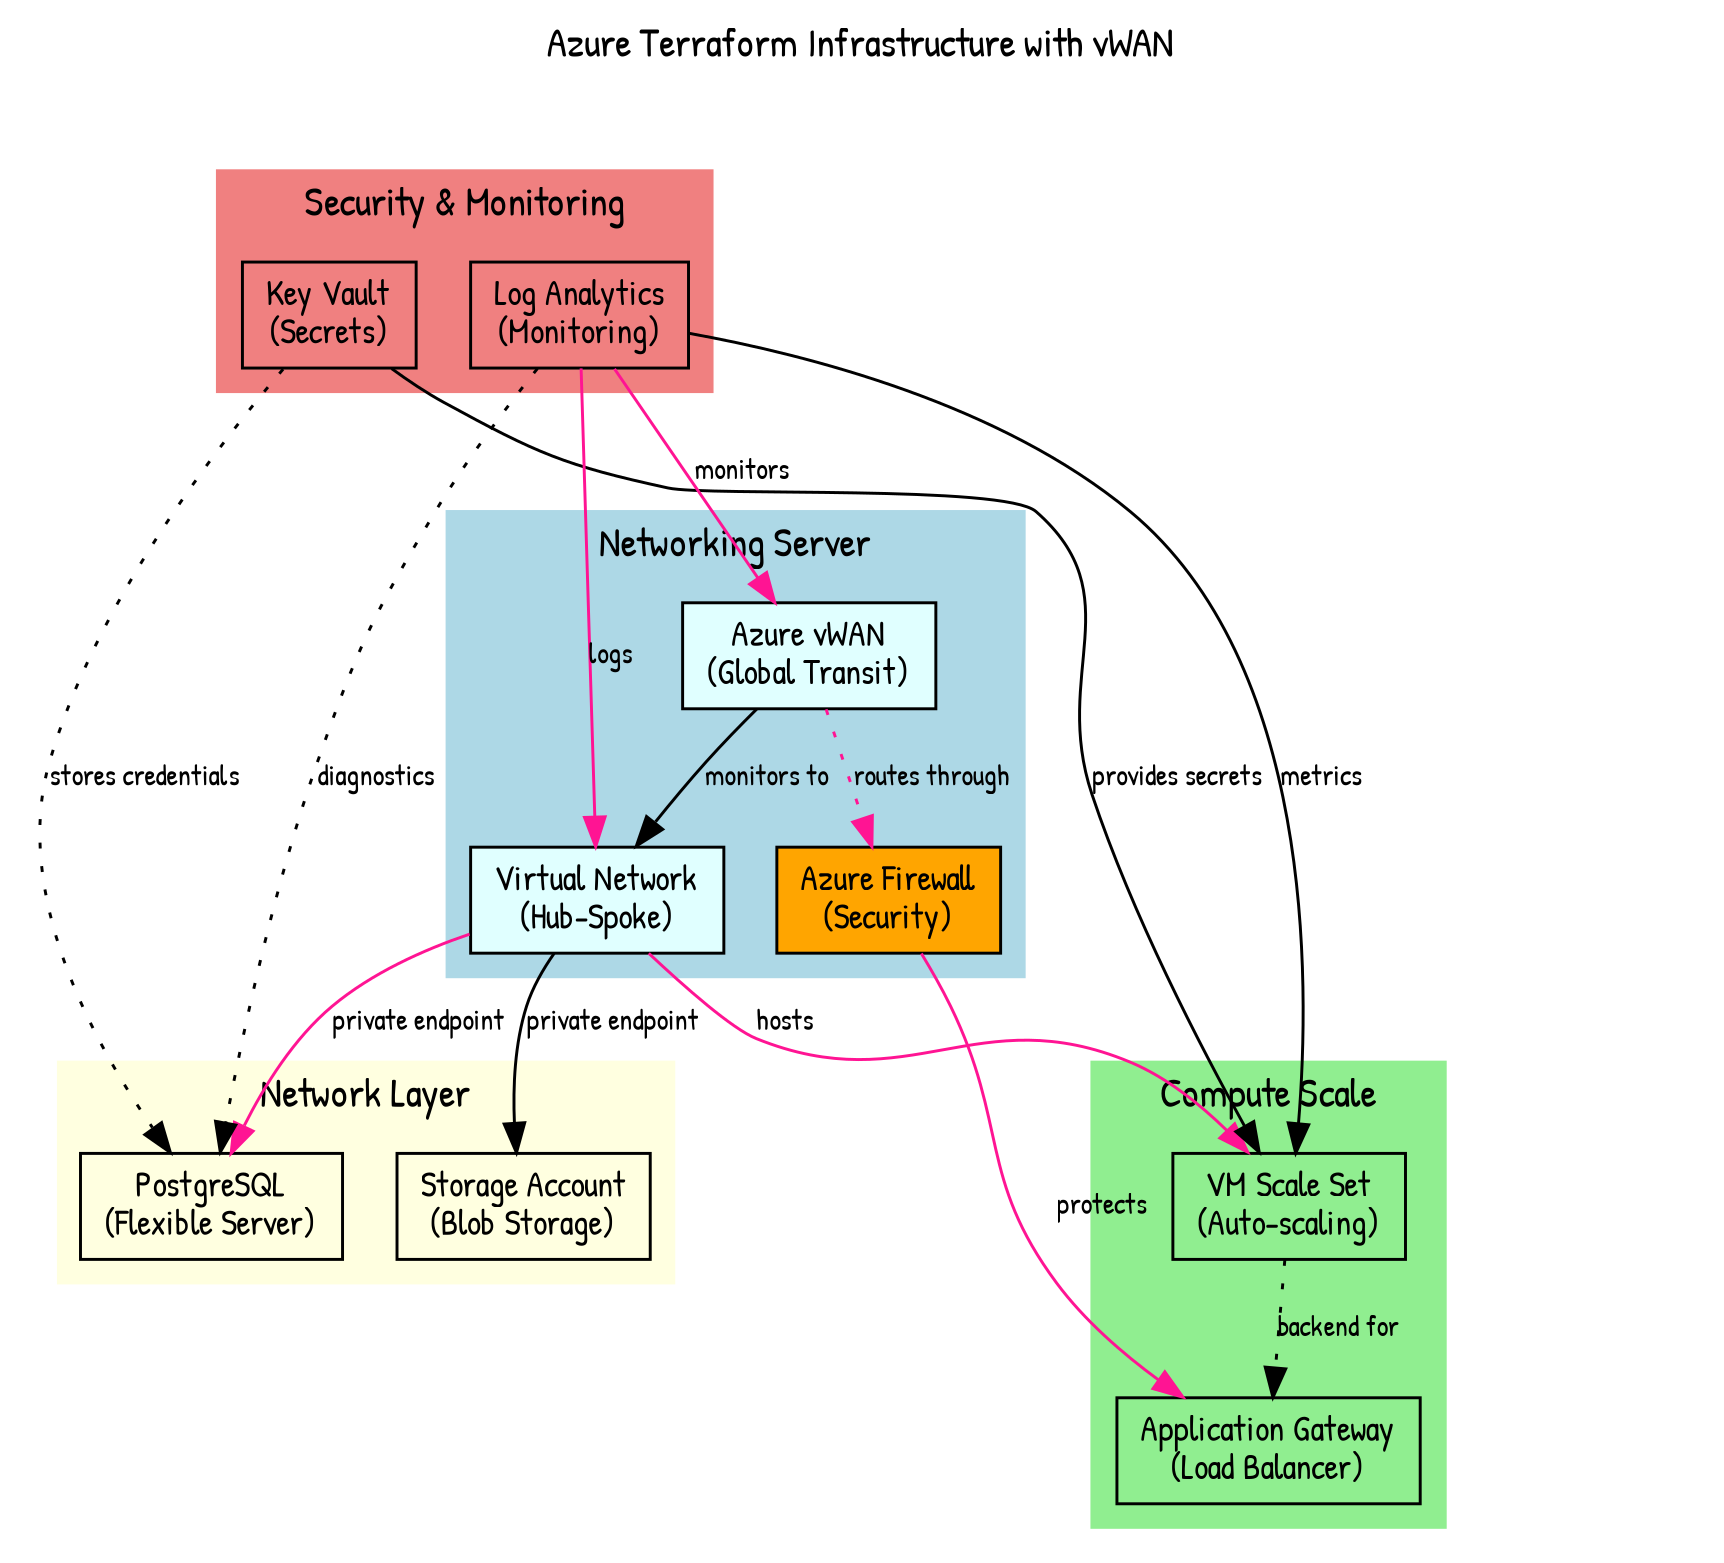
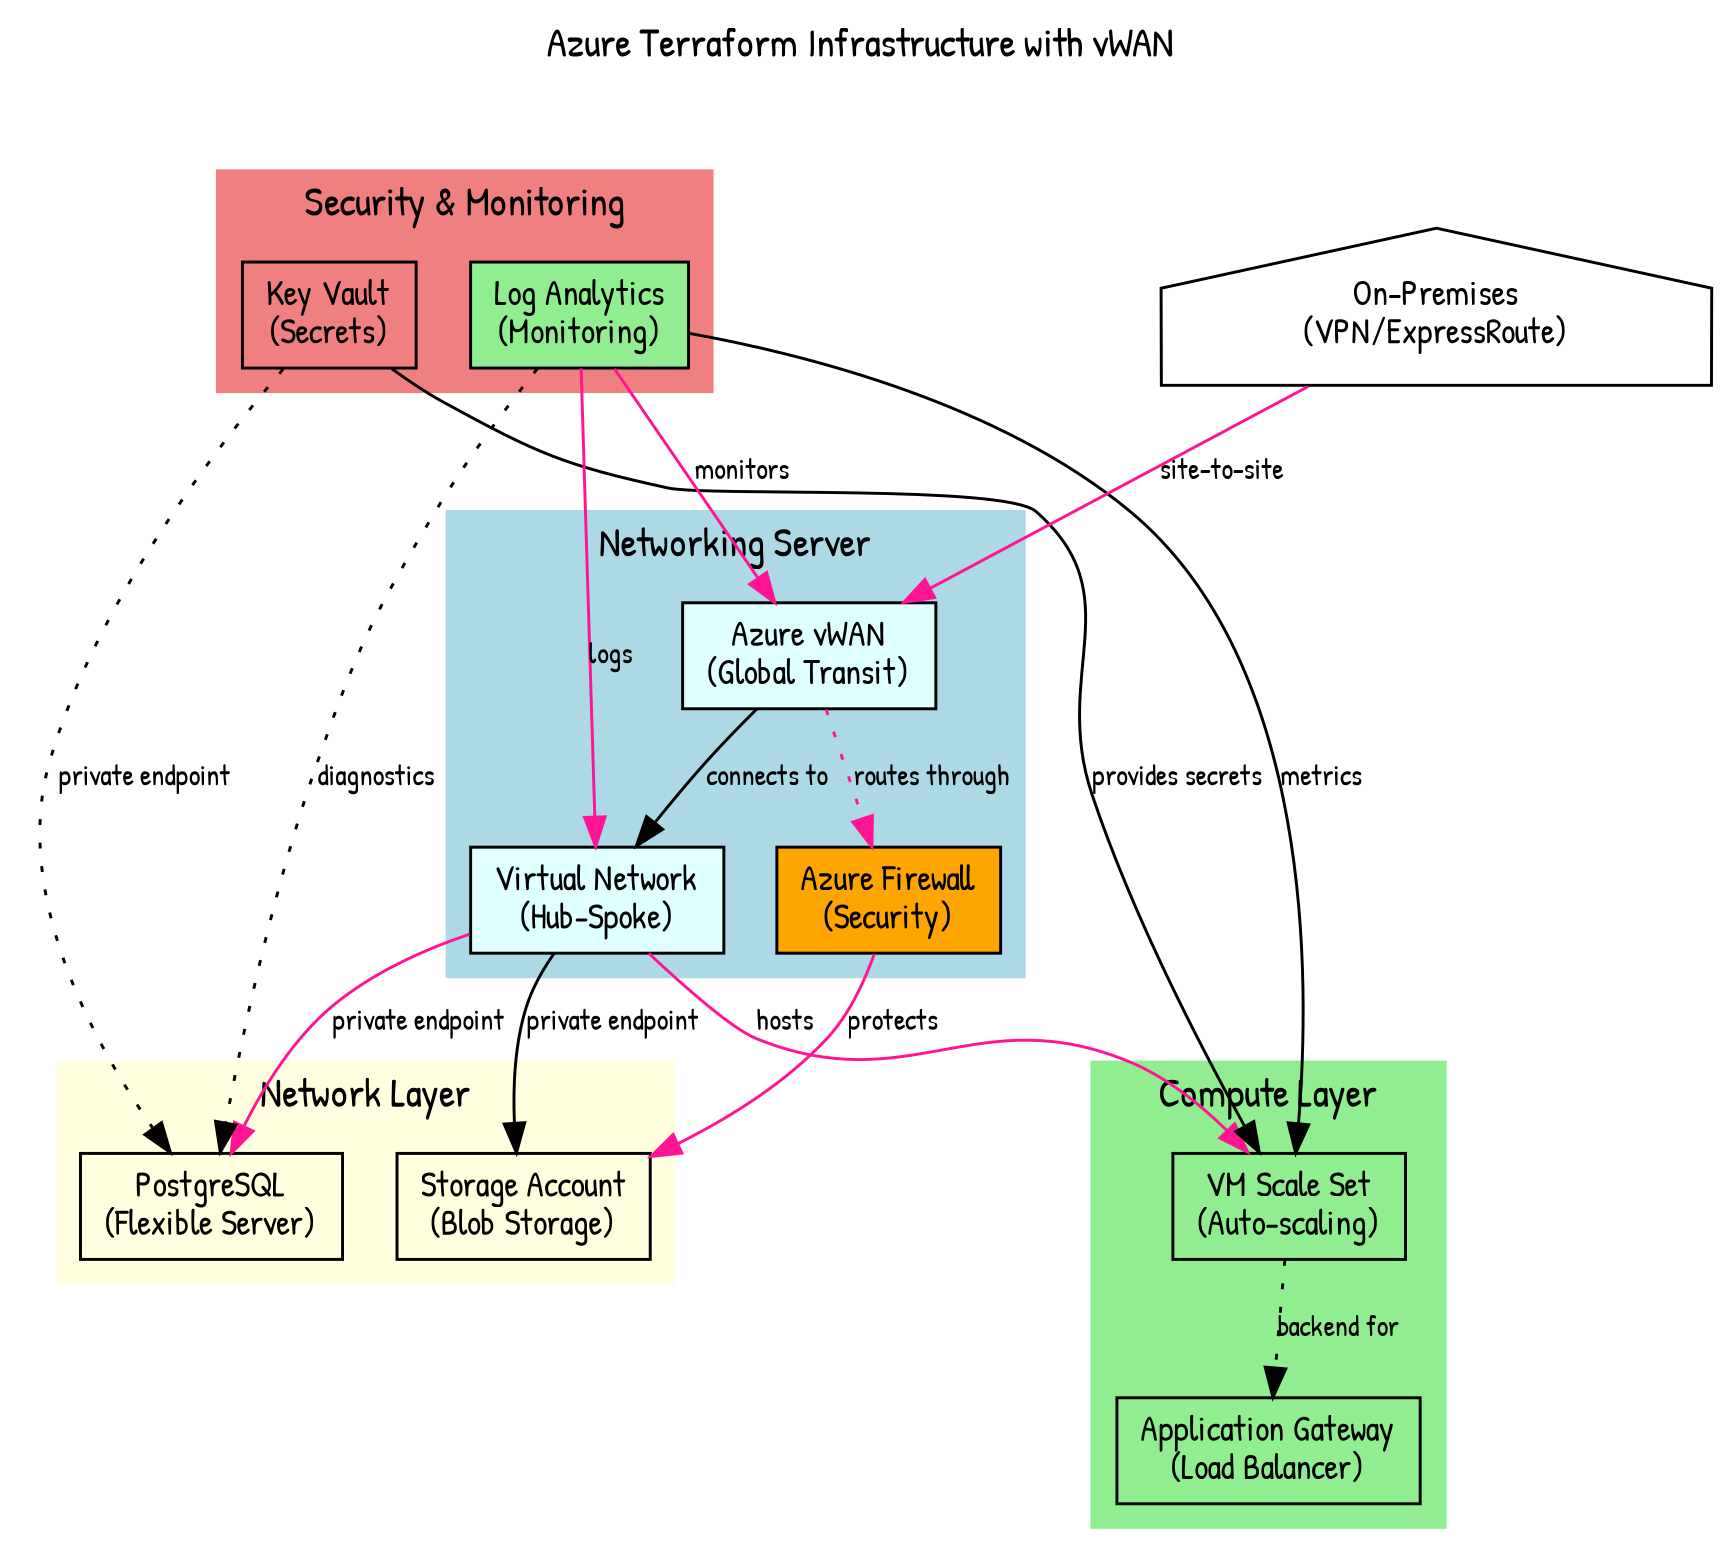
(580, 315) -> (580, 315)
none -> (1436, 315)
(145, 778) -> (145, 778)
(768, 778) -> (768, 778)
(1269, 1096) -> (1269, 1096)
(1006, 1187) -> (790, 1072)
